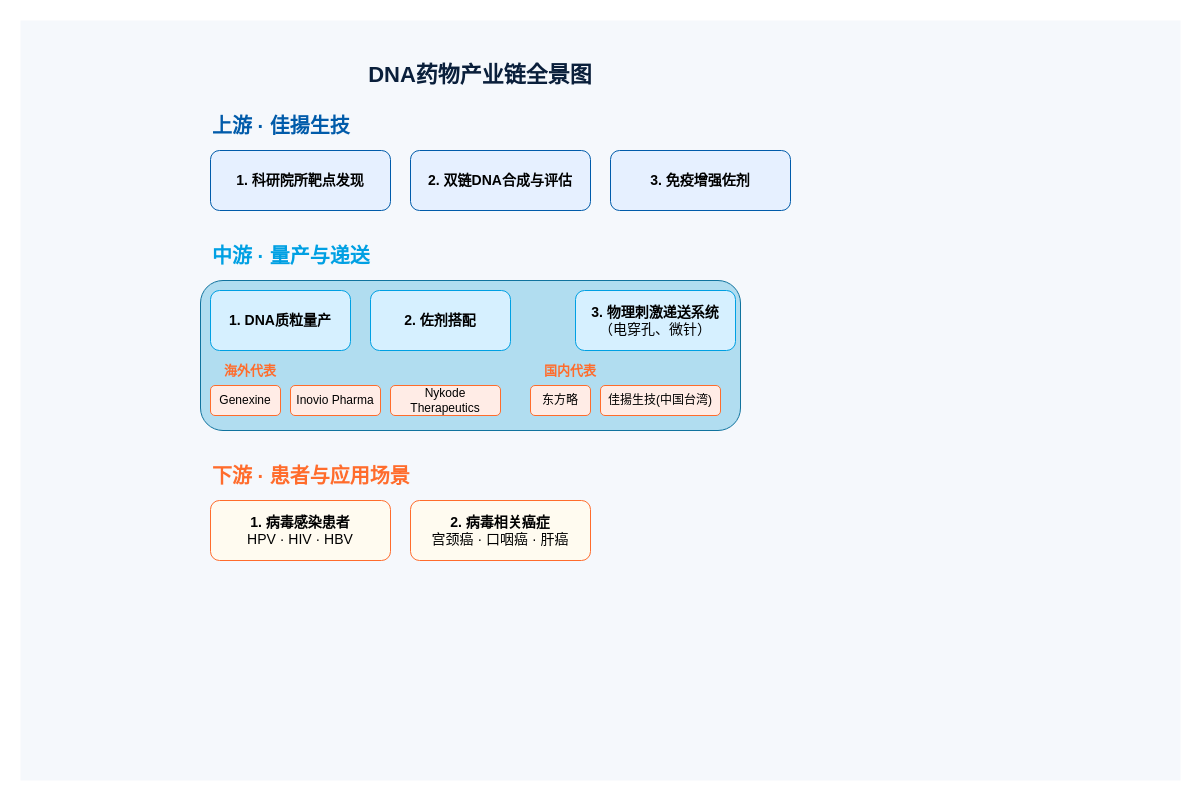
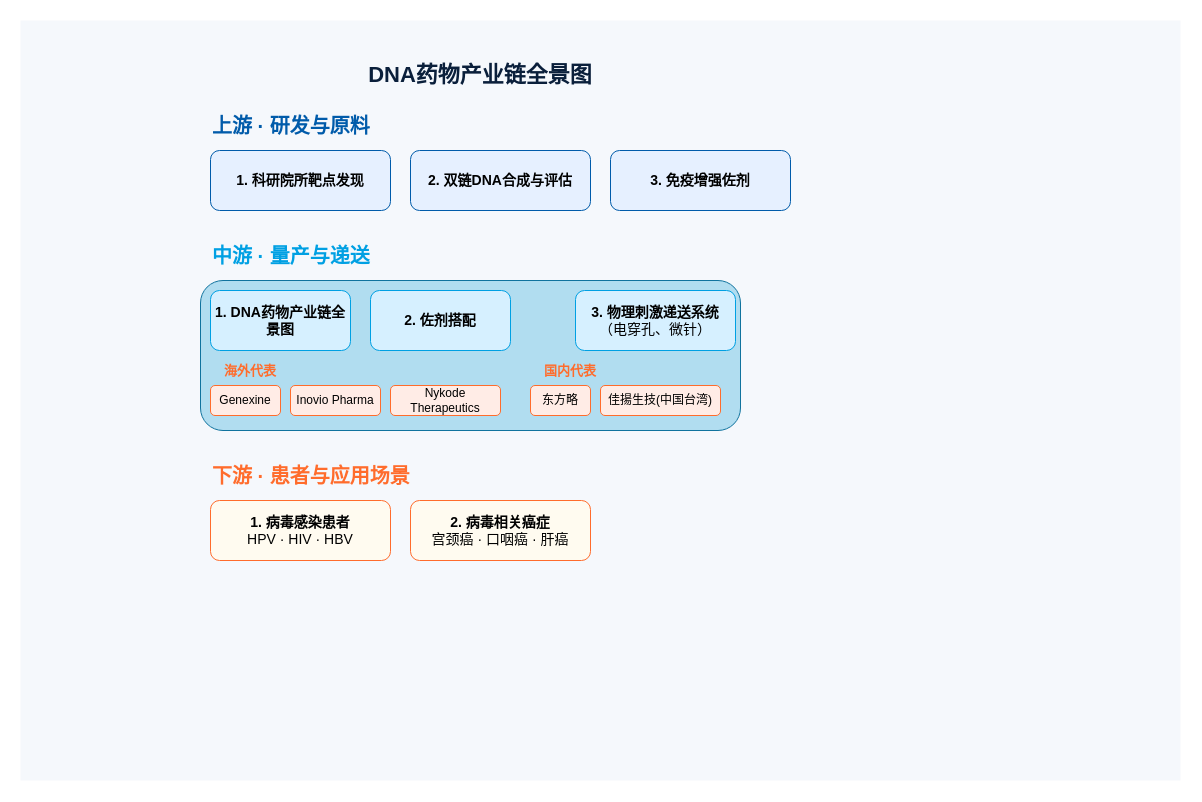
(284, 126) -> (294, 126)
(281, 321) -> (281, 321)
